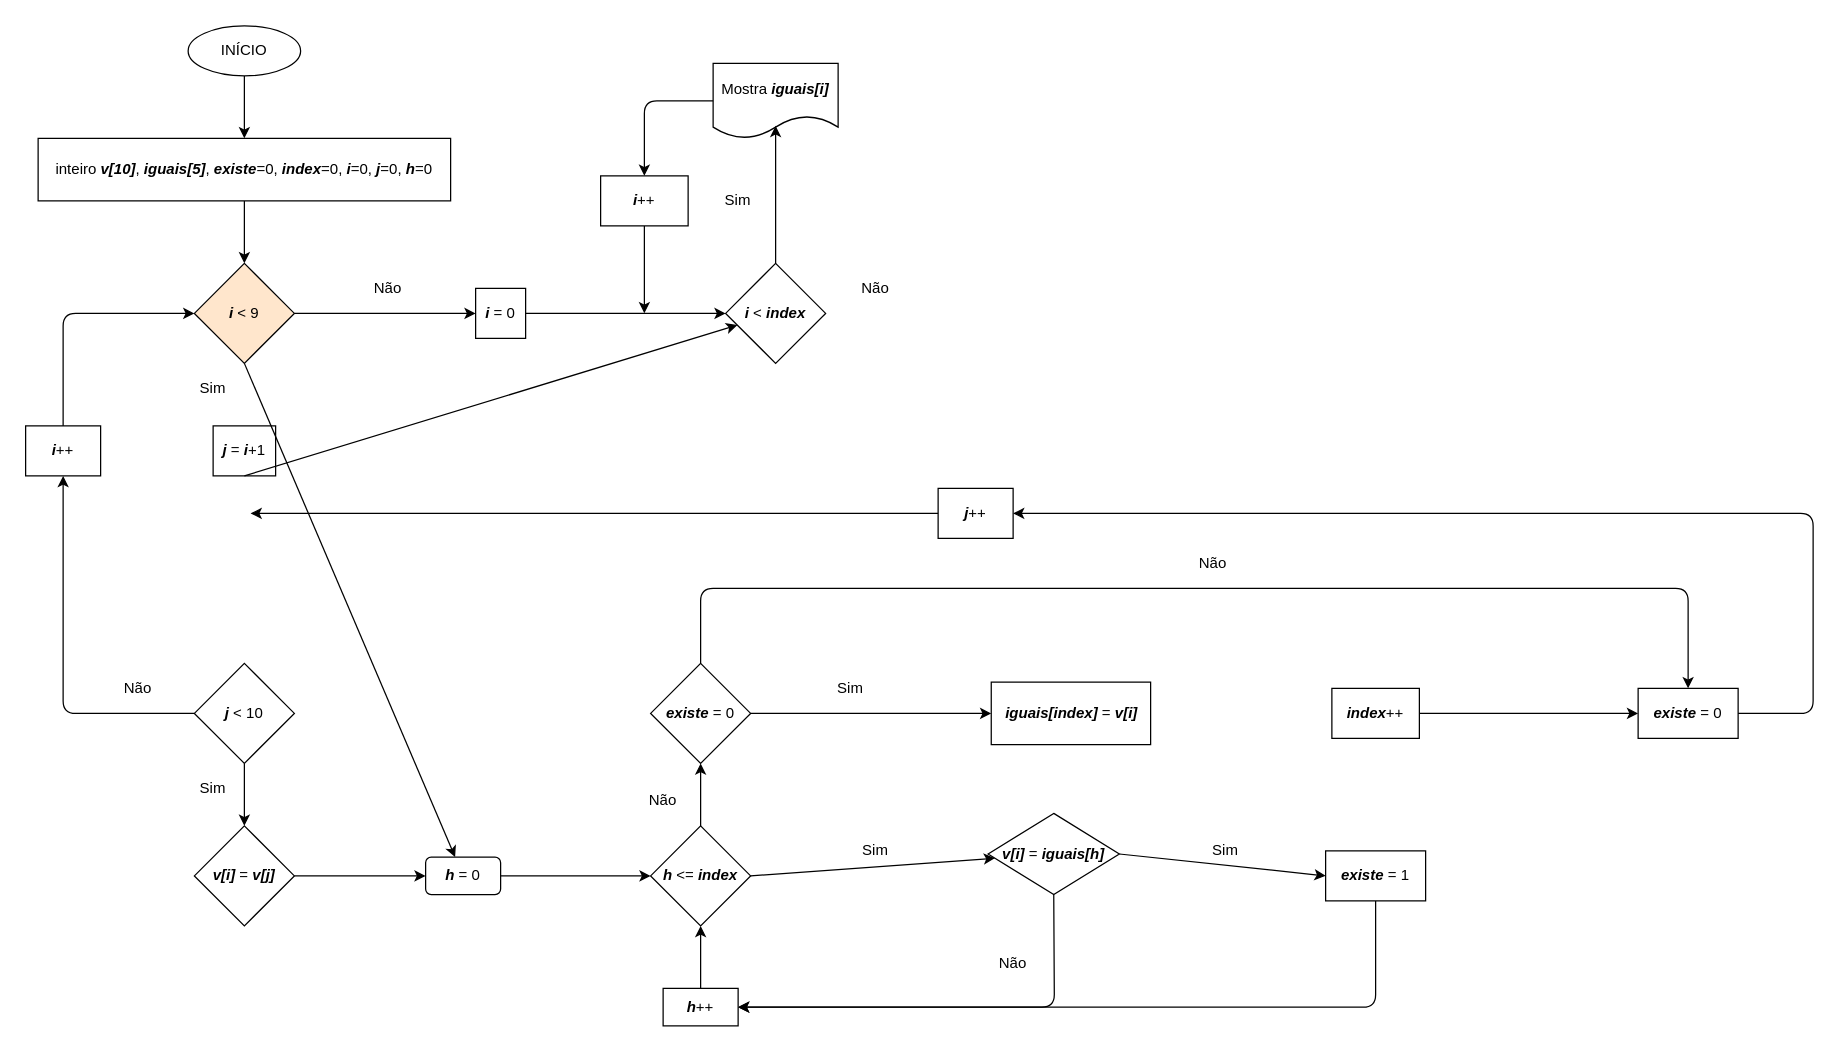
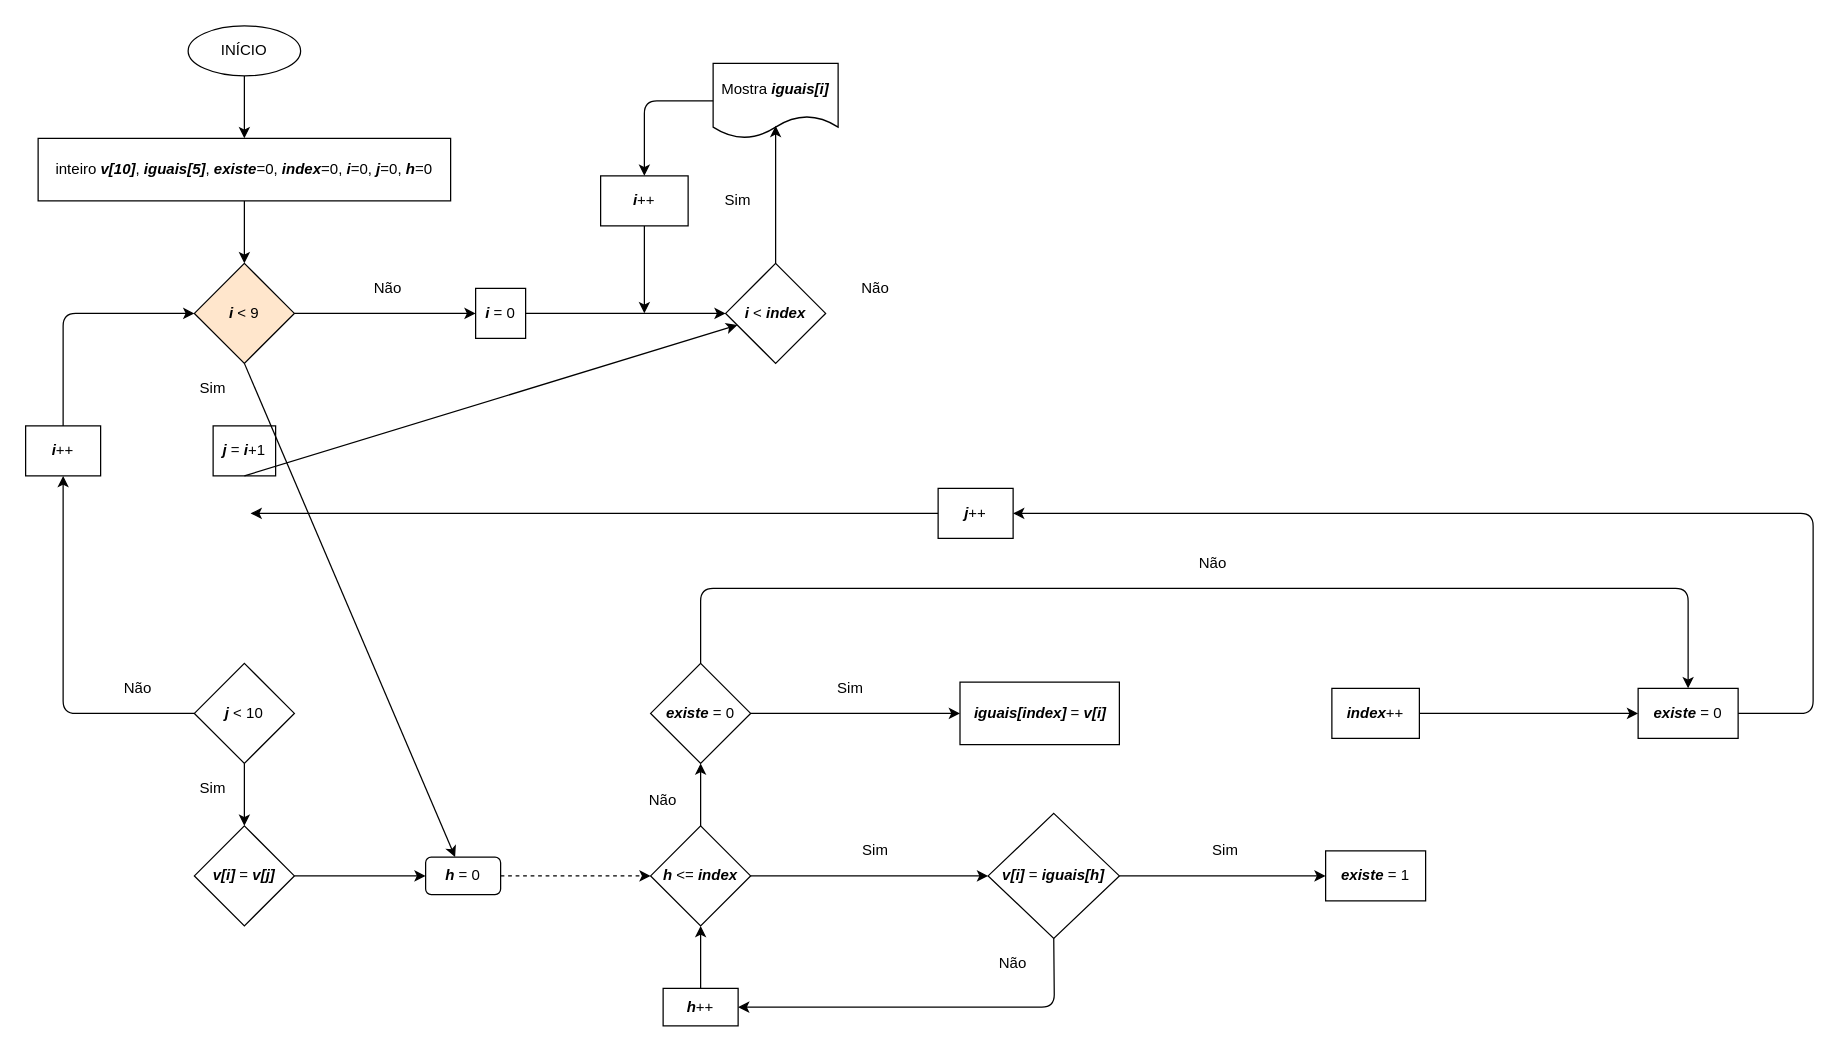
(1071, 713) -> (1040, 713)
(1054, 854) -> (1054, 876)
(572, 876) -> (572, 876)
(1259, 1007) -> none
